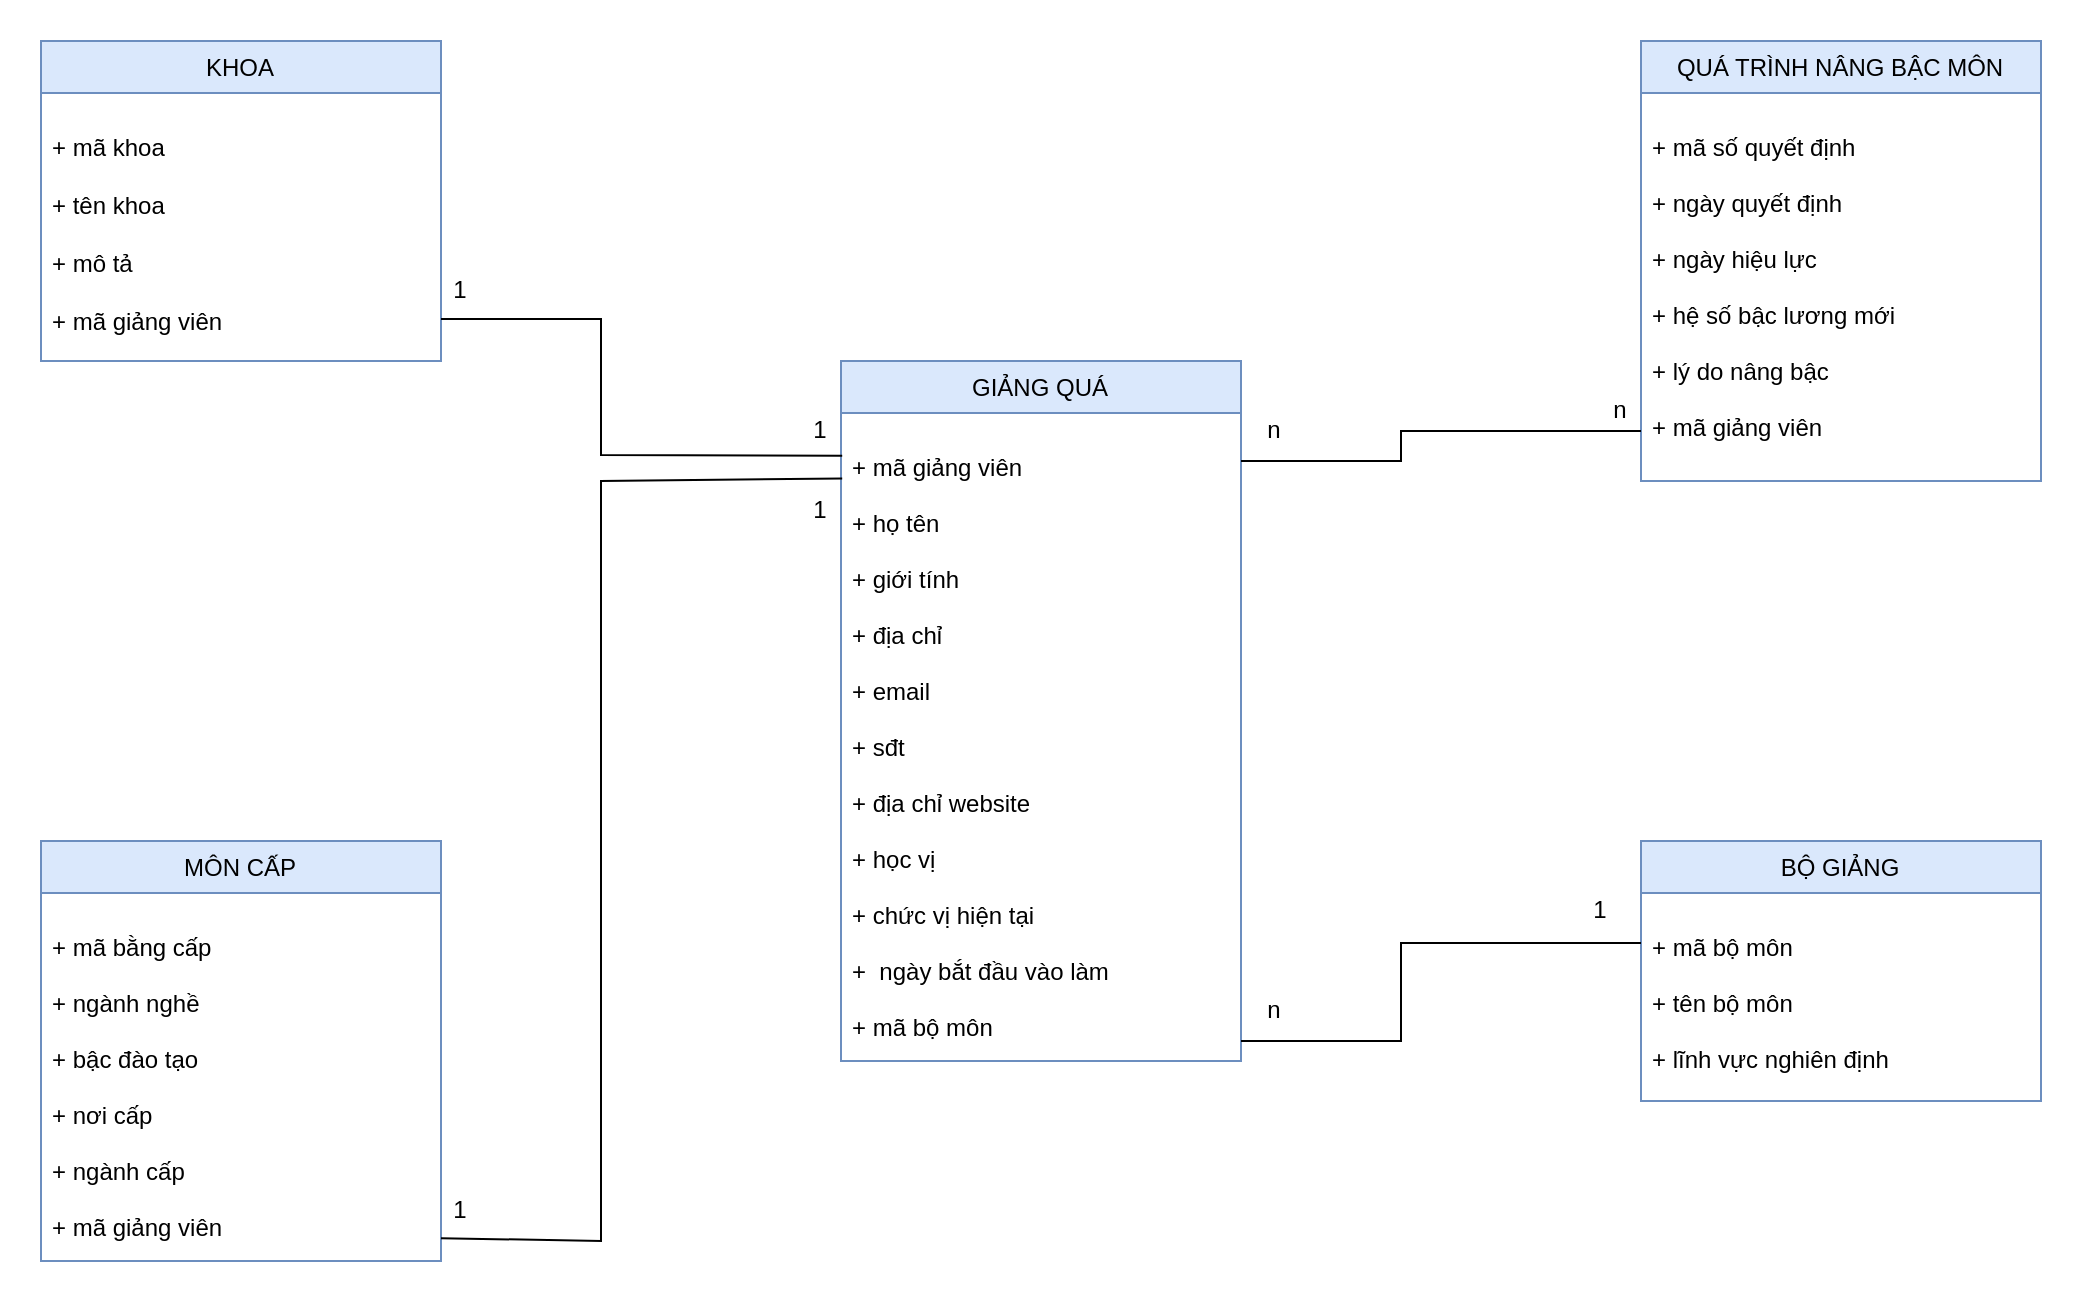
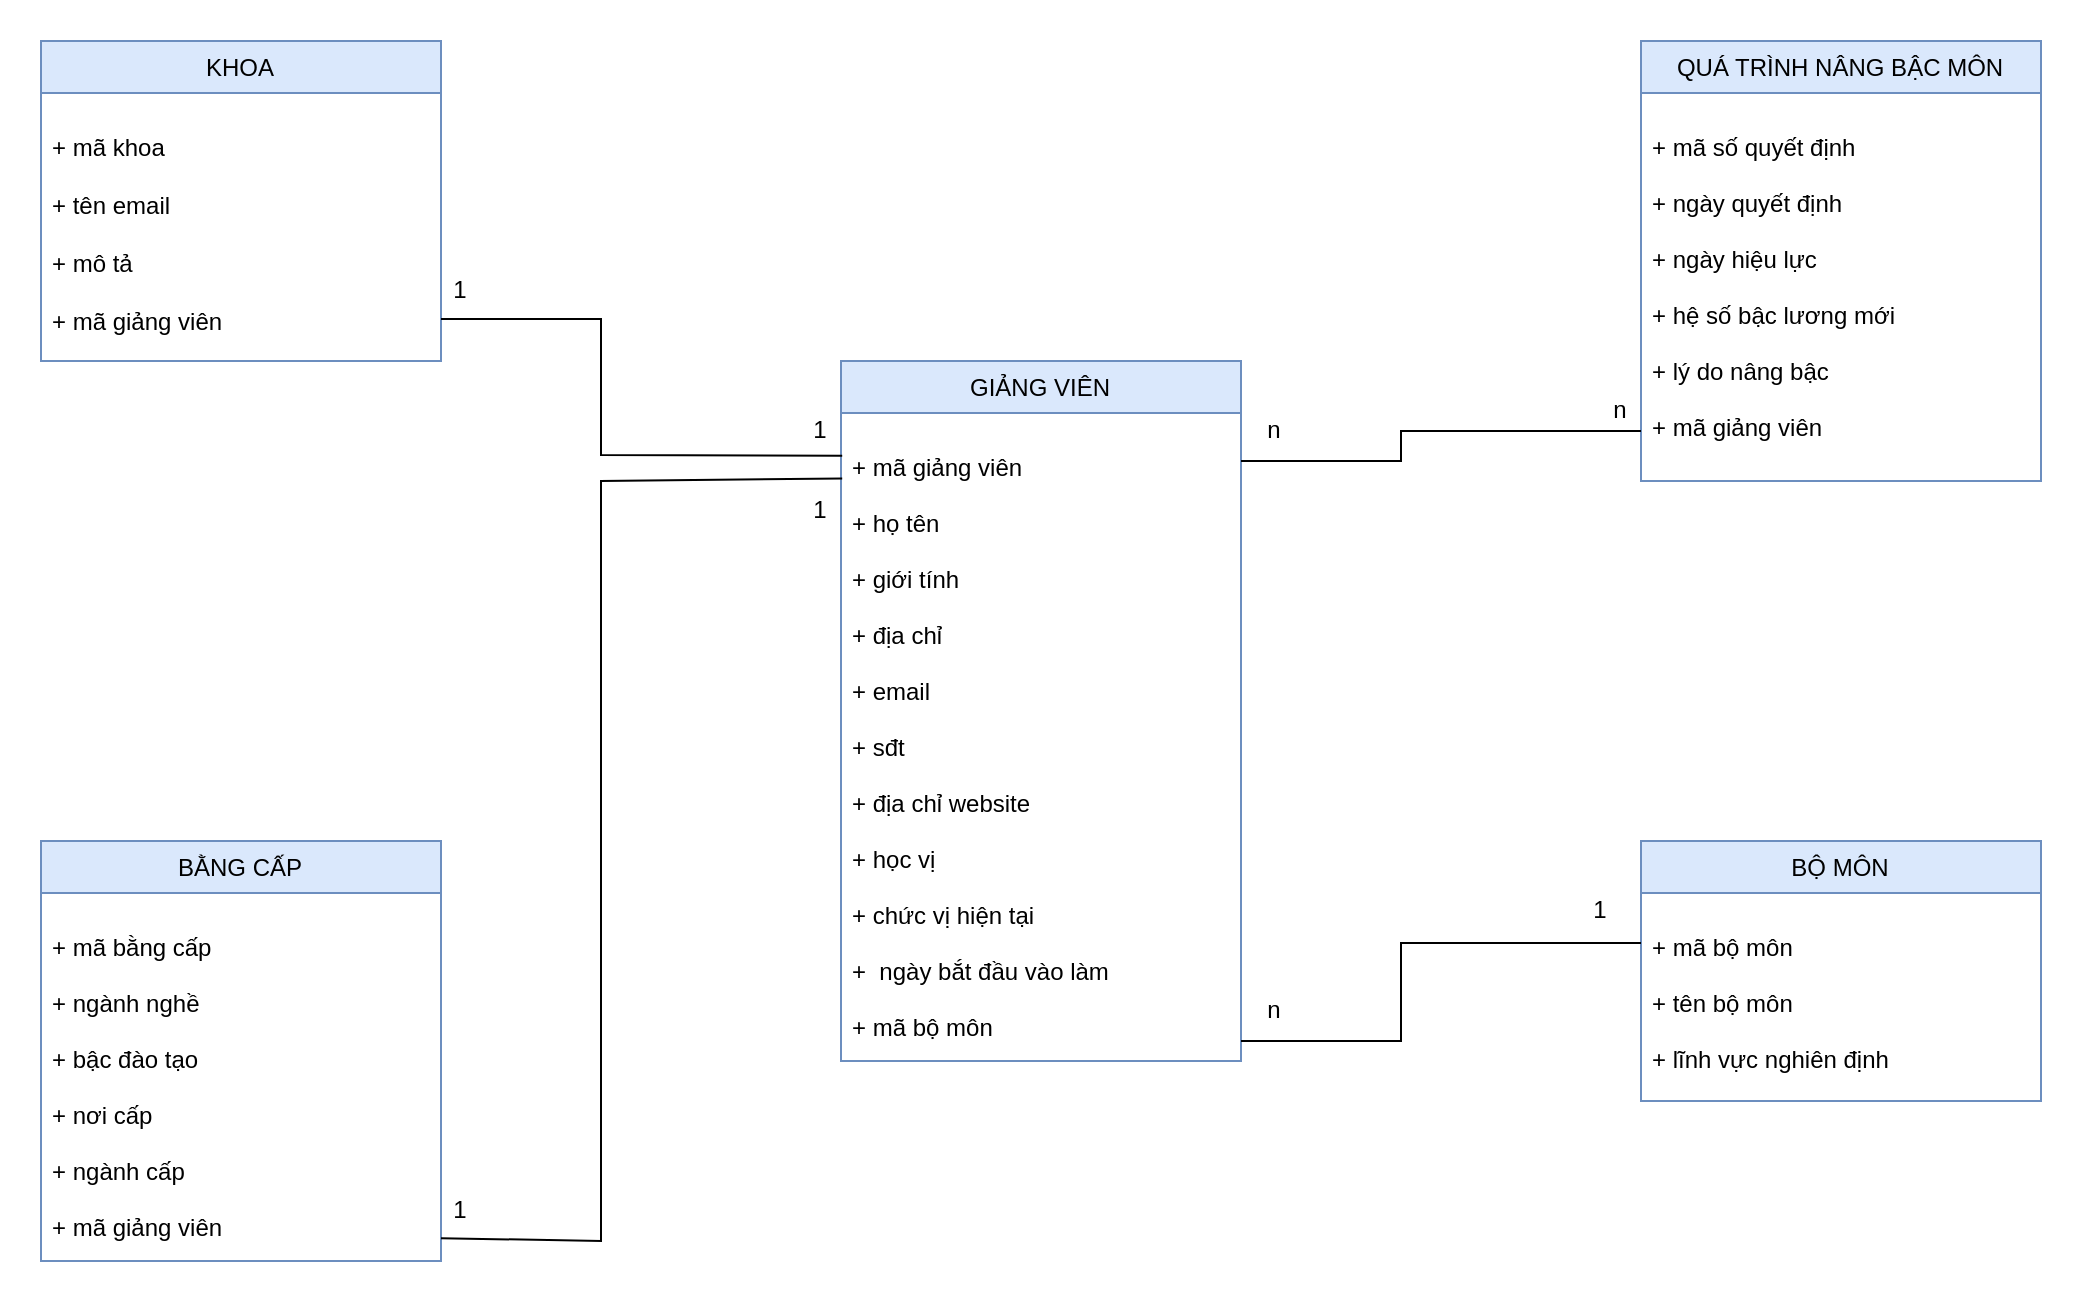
(138, 165) -> (138, 165)
(1040, 388) -> (1040, 388)
(240, 868) -> (240, 868)
(1840, 868) -> (1840, 868)
